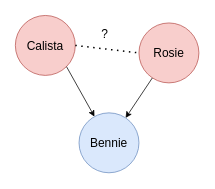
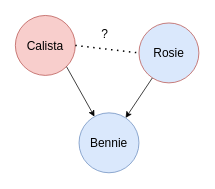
(169, 53) -> (169, 53)
